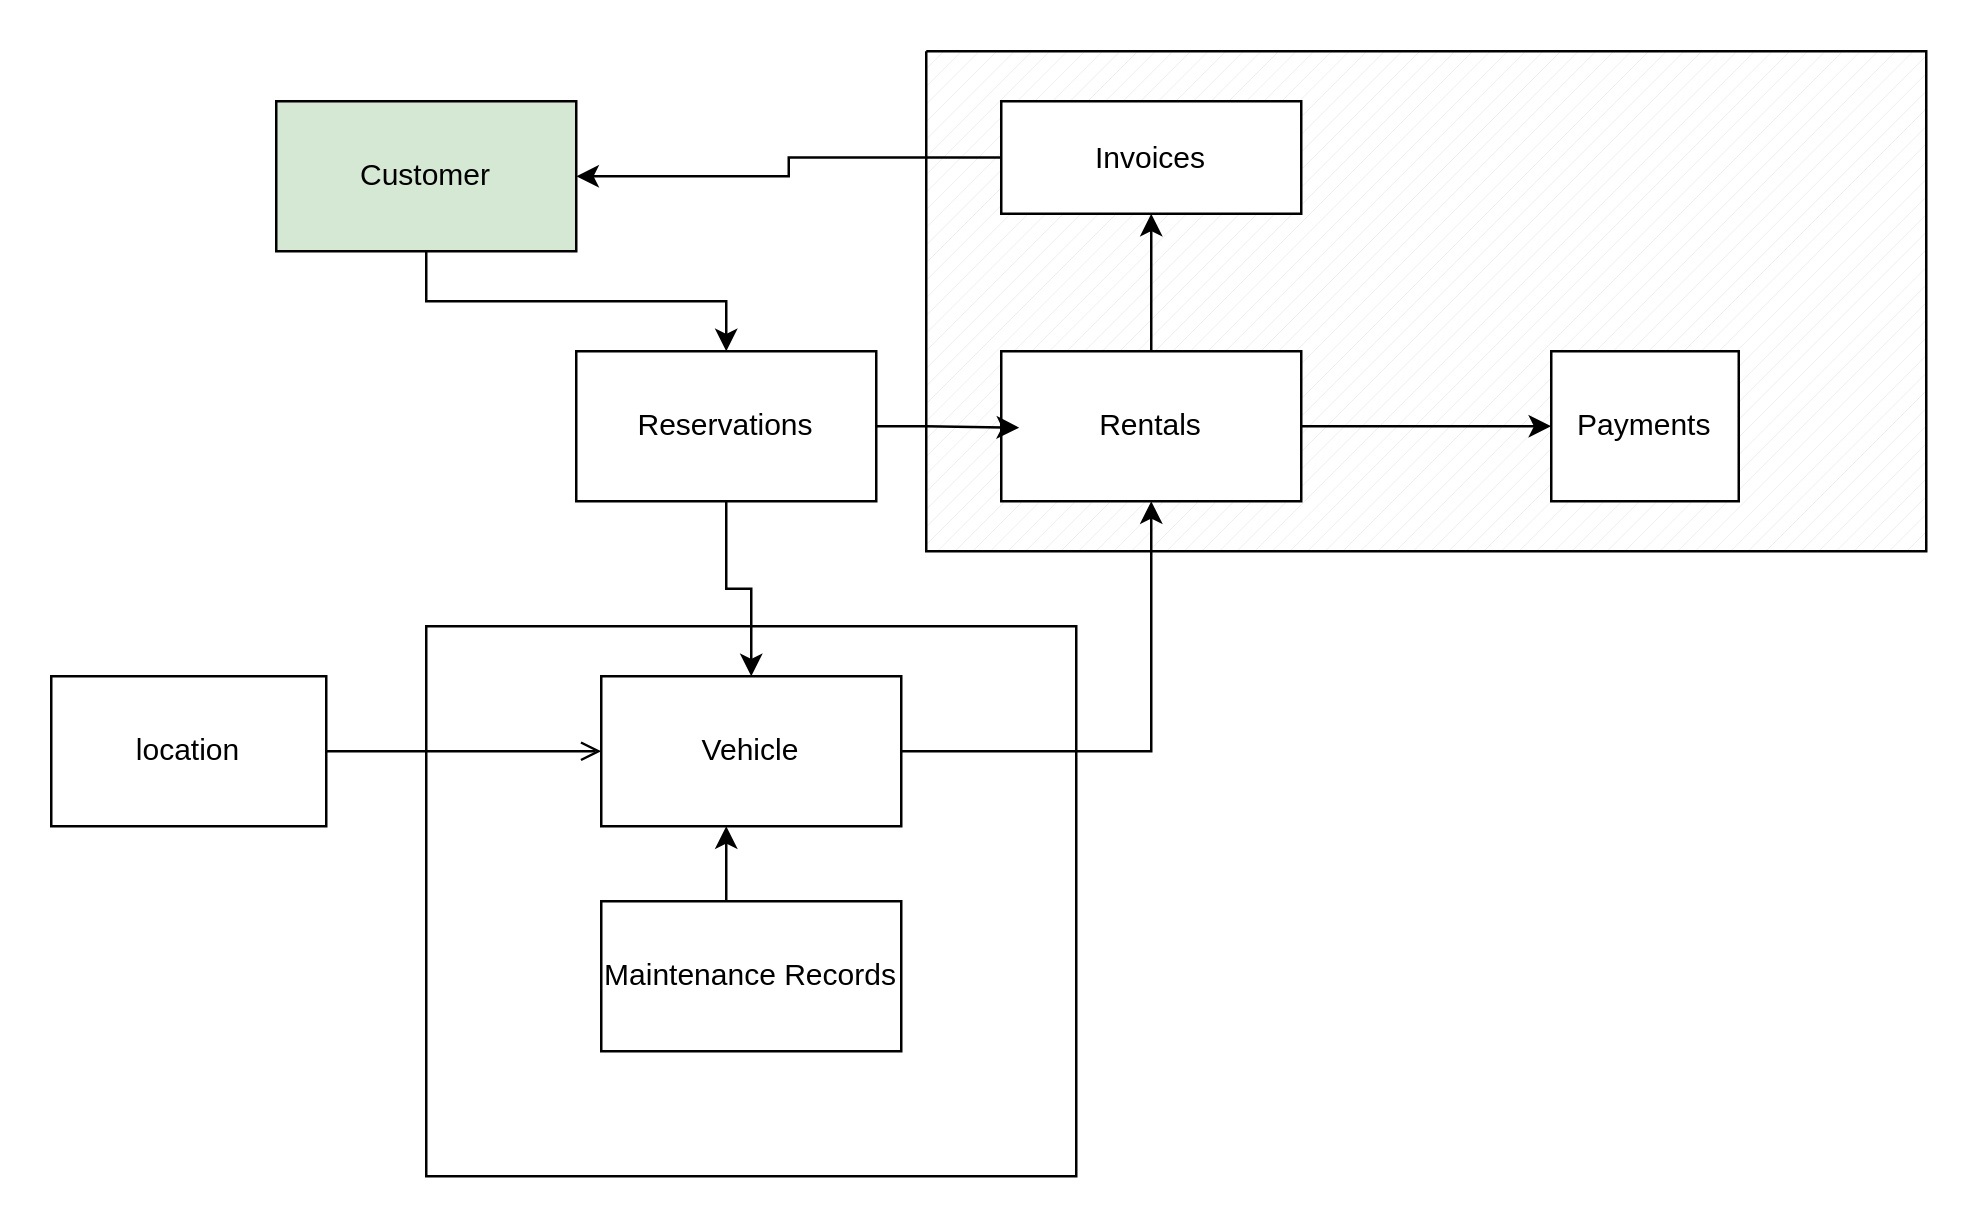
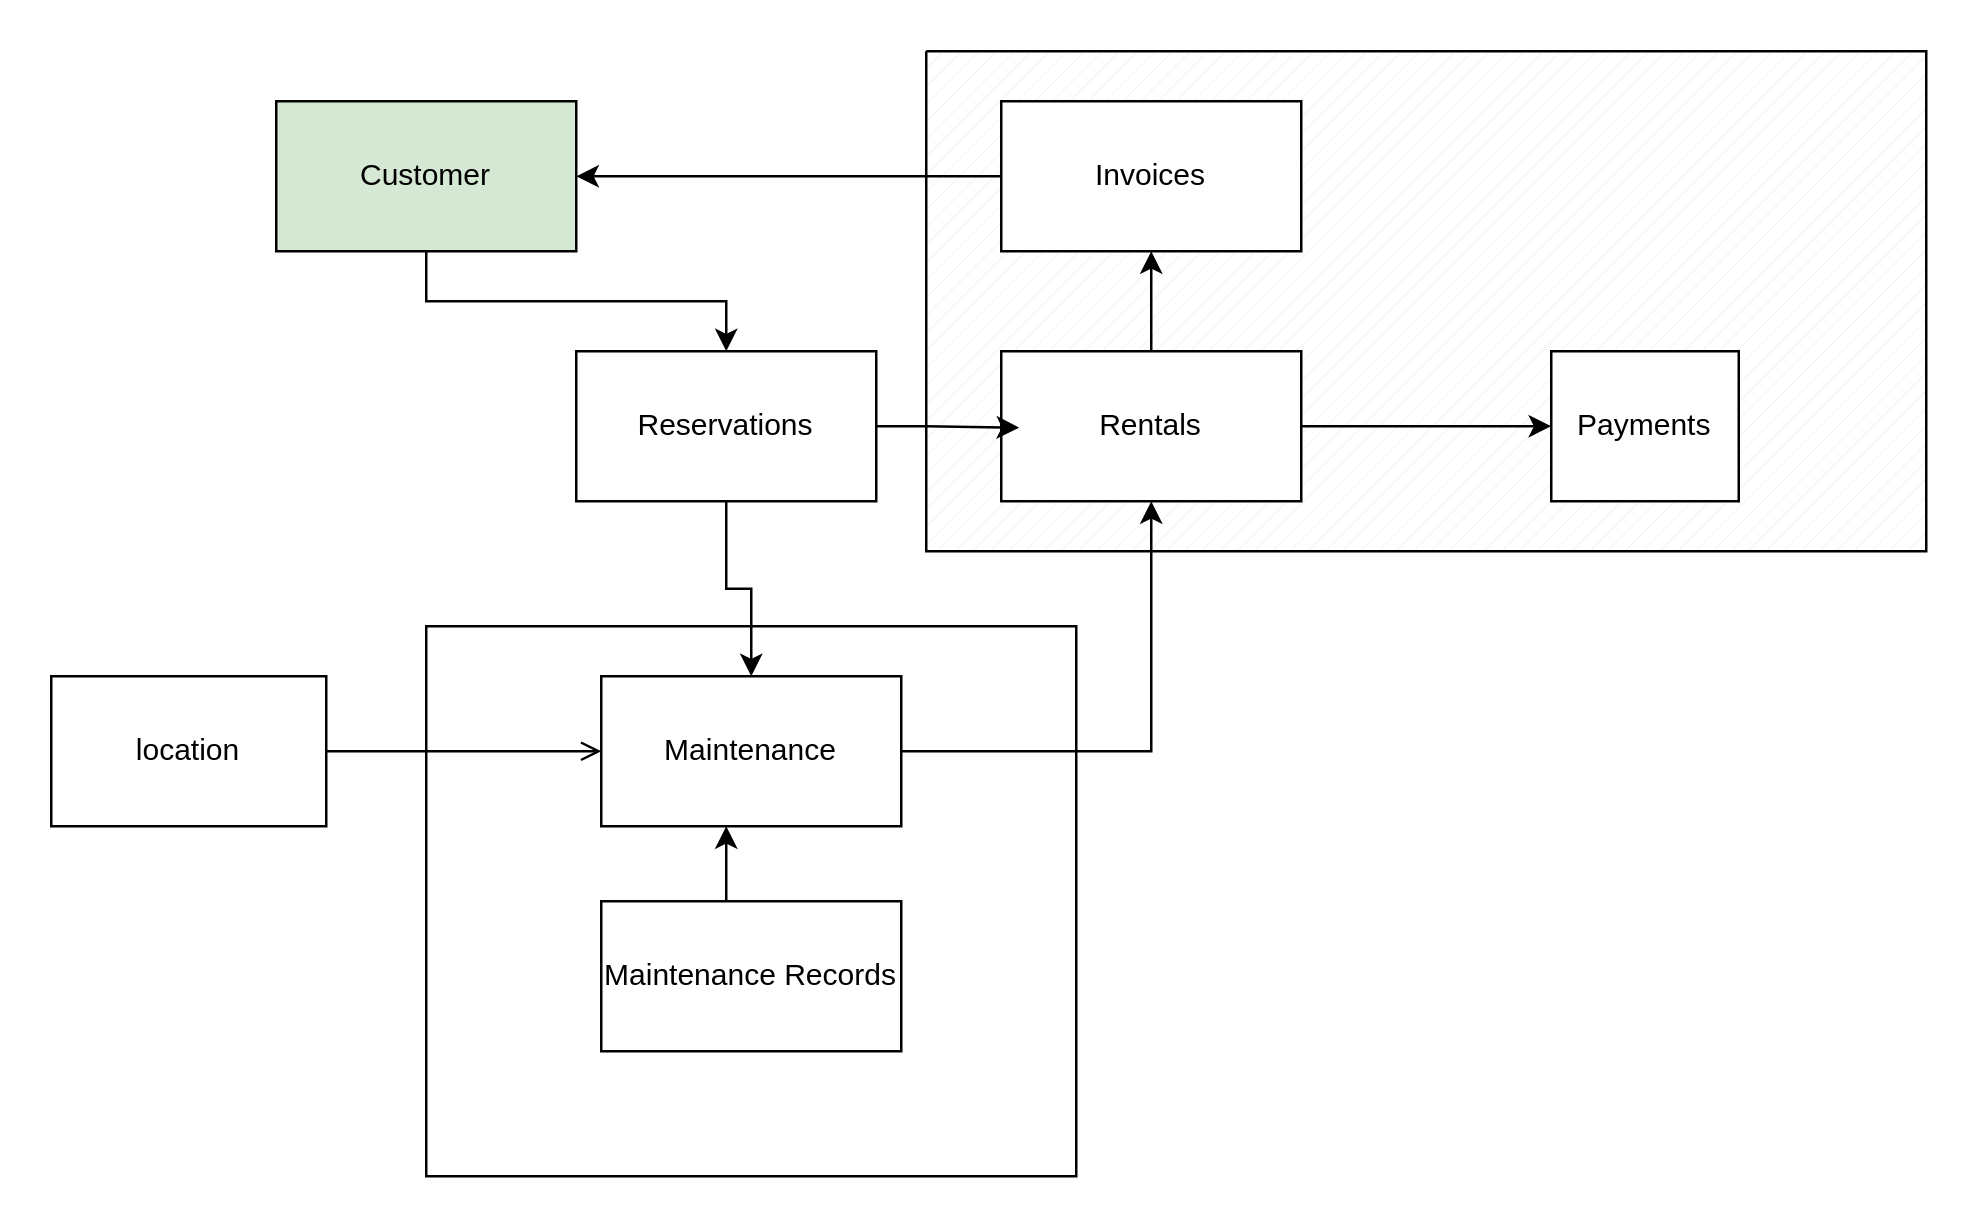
(1151, 158) -> (1151, 176)
(751, 751) -> (751, 751)
